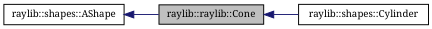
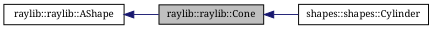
(64, 15) -> (64, 15)
(364, 15) -> (364, 15)
